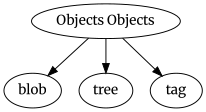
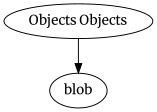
(106, 91) -> none
(176, 91) -> none
